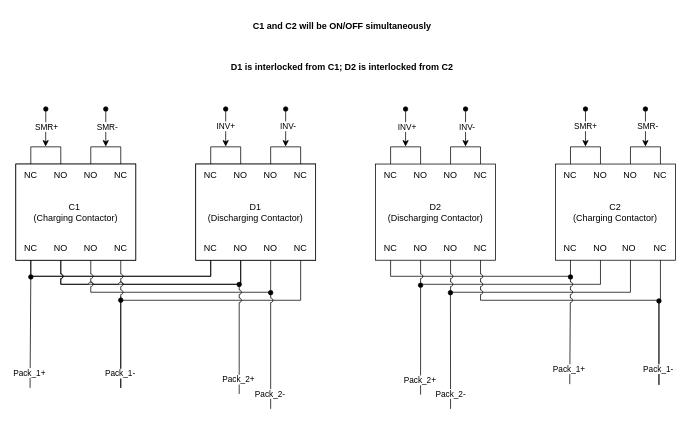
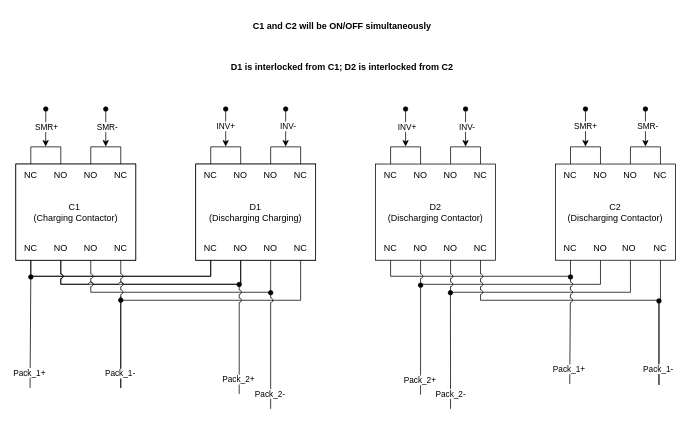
(255, 213) -> (255, 213)
(615, 213) -> (615, 213)
